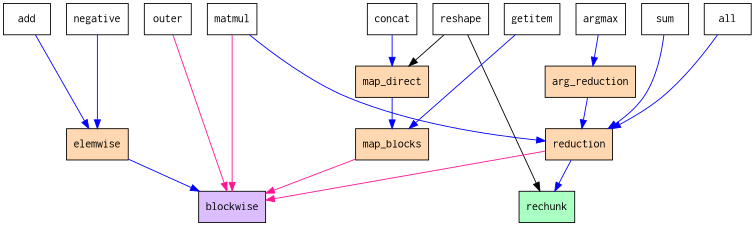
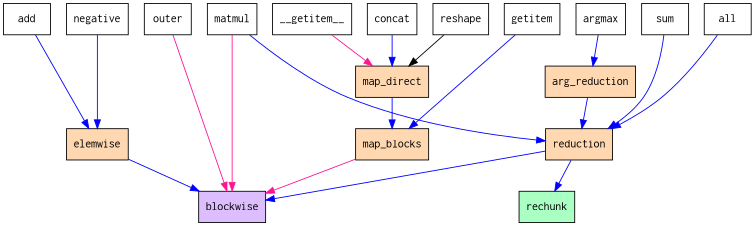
none -> (312, 19)
(502, 109) -> none
(410, 175) -> (410, 175)
